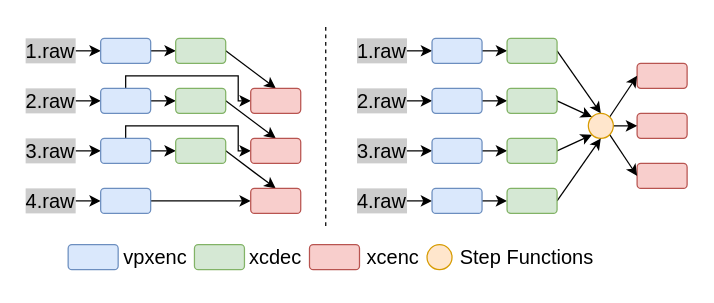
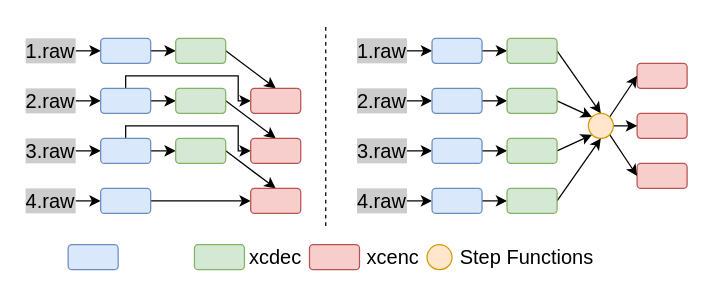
(156, 257) -> none
